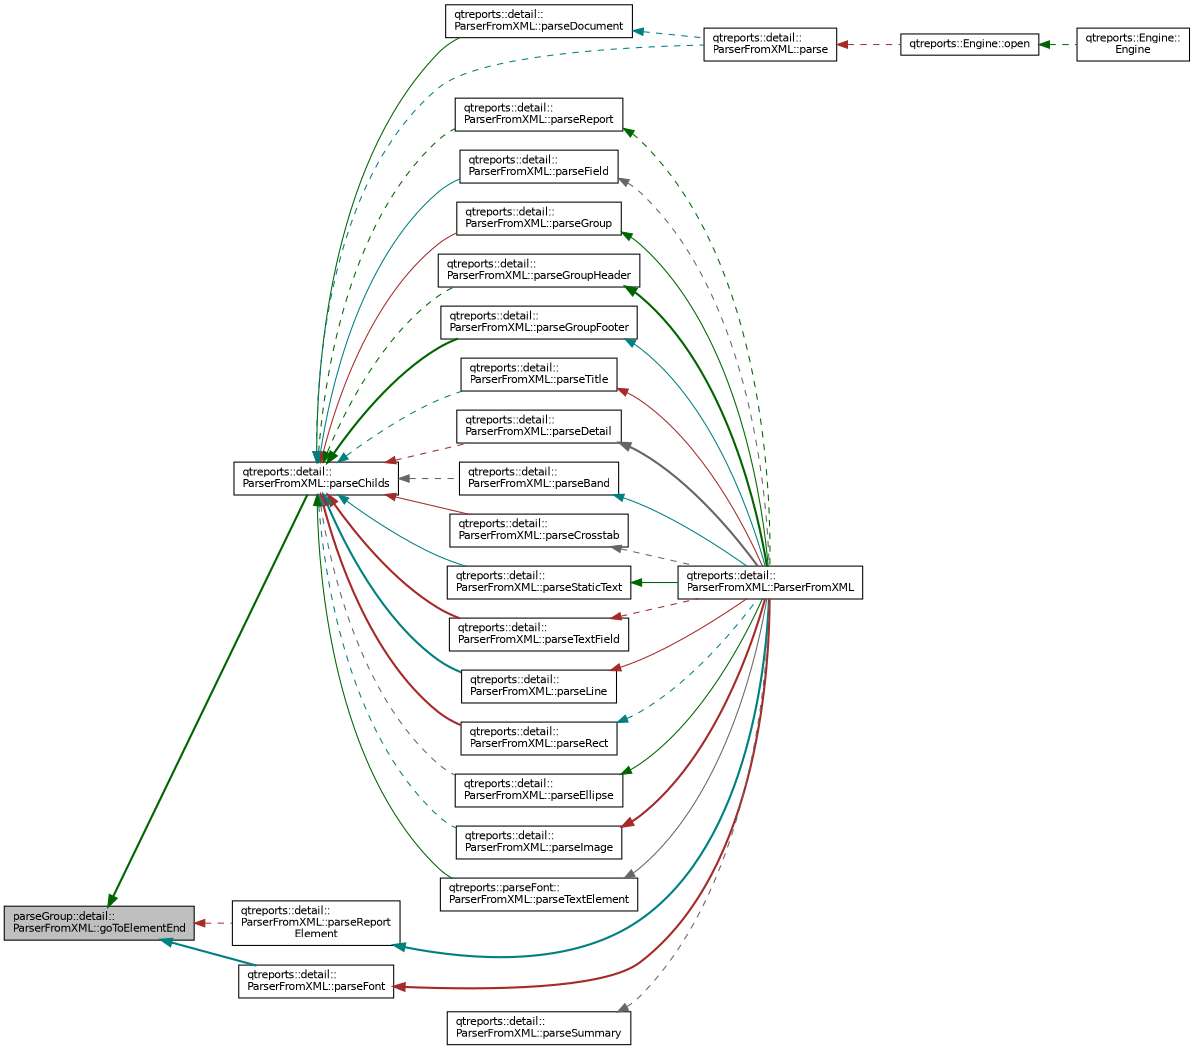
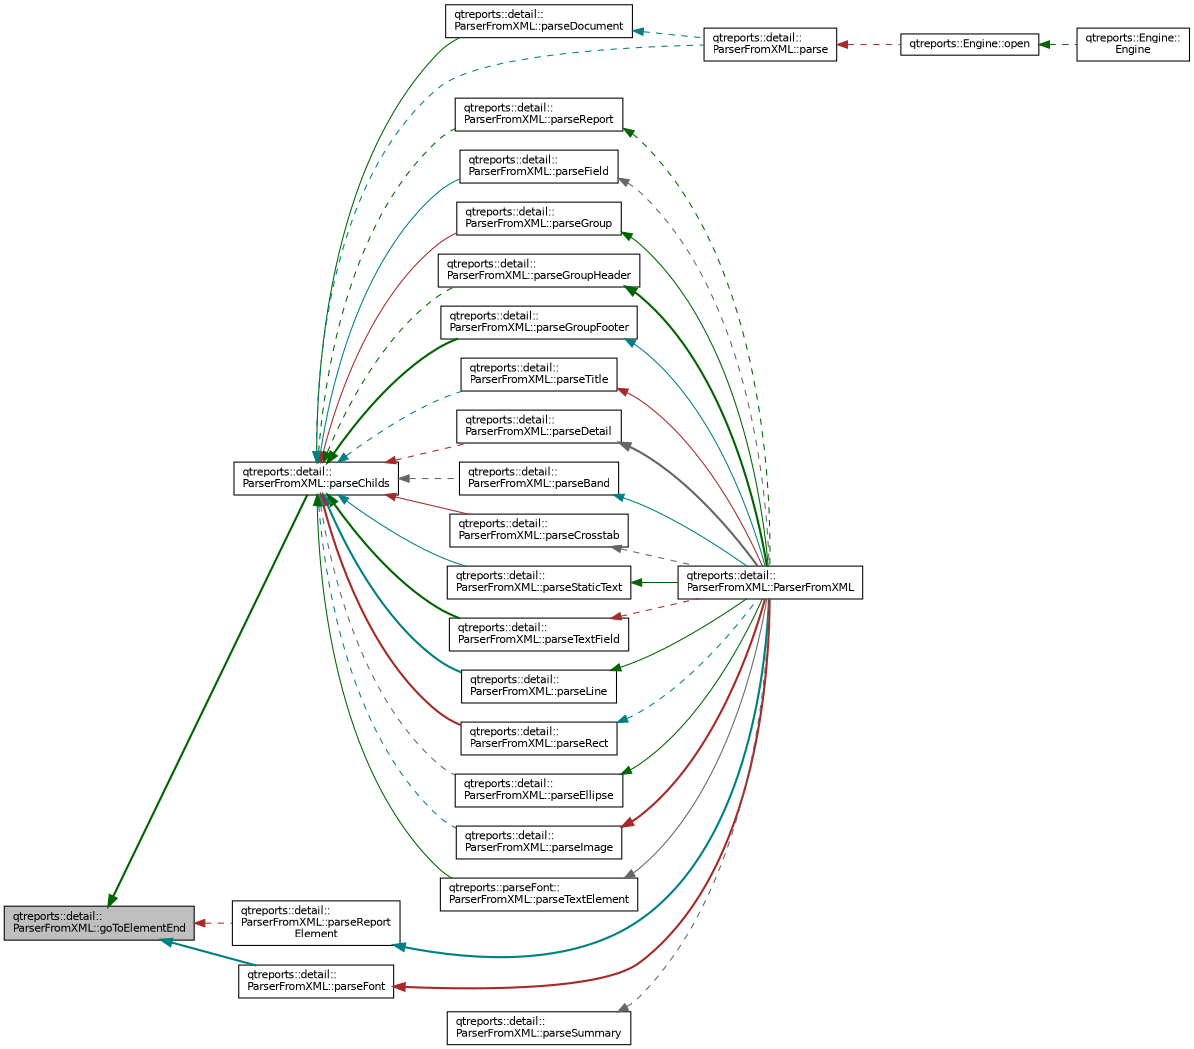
(390, 569) -> (390, 569)
(686, 637) -> (686, 637)
(99, 923) -> (99, 923)
